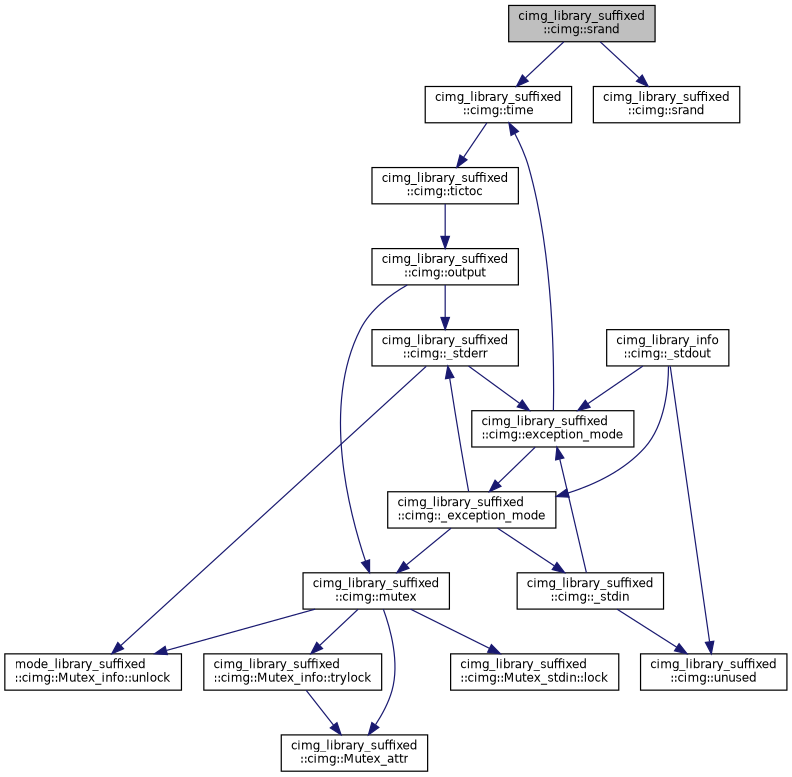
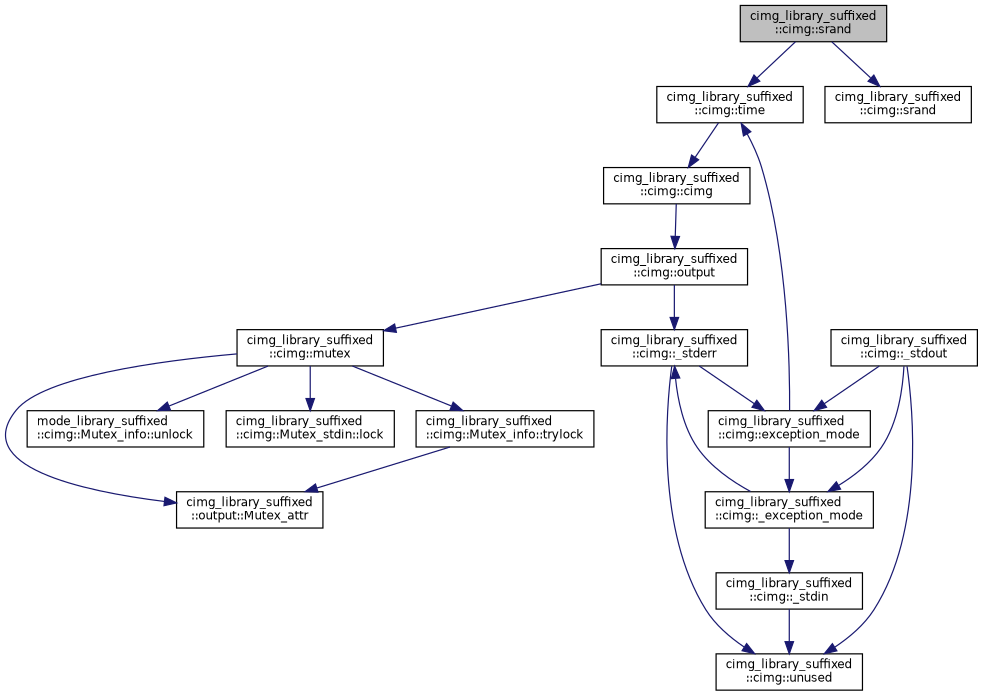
(445, 186) -> (677, 186)
(668, 348) -> (904, 348)
(273, 506) -> (673, 518)
(573, 516) -> none
(429, 546) -> none
(354, 753) -> (250, 510)
